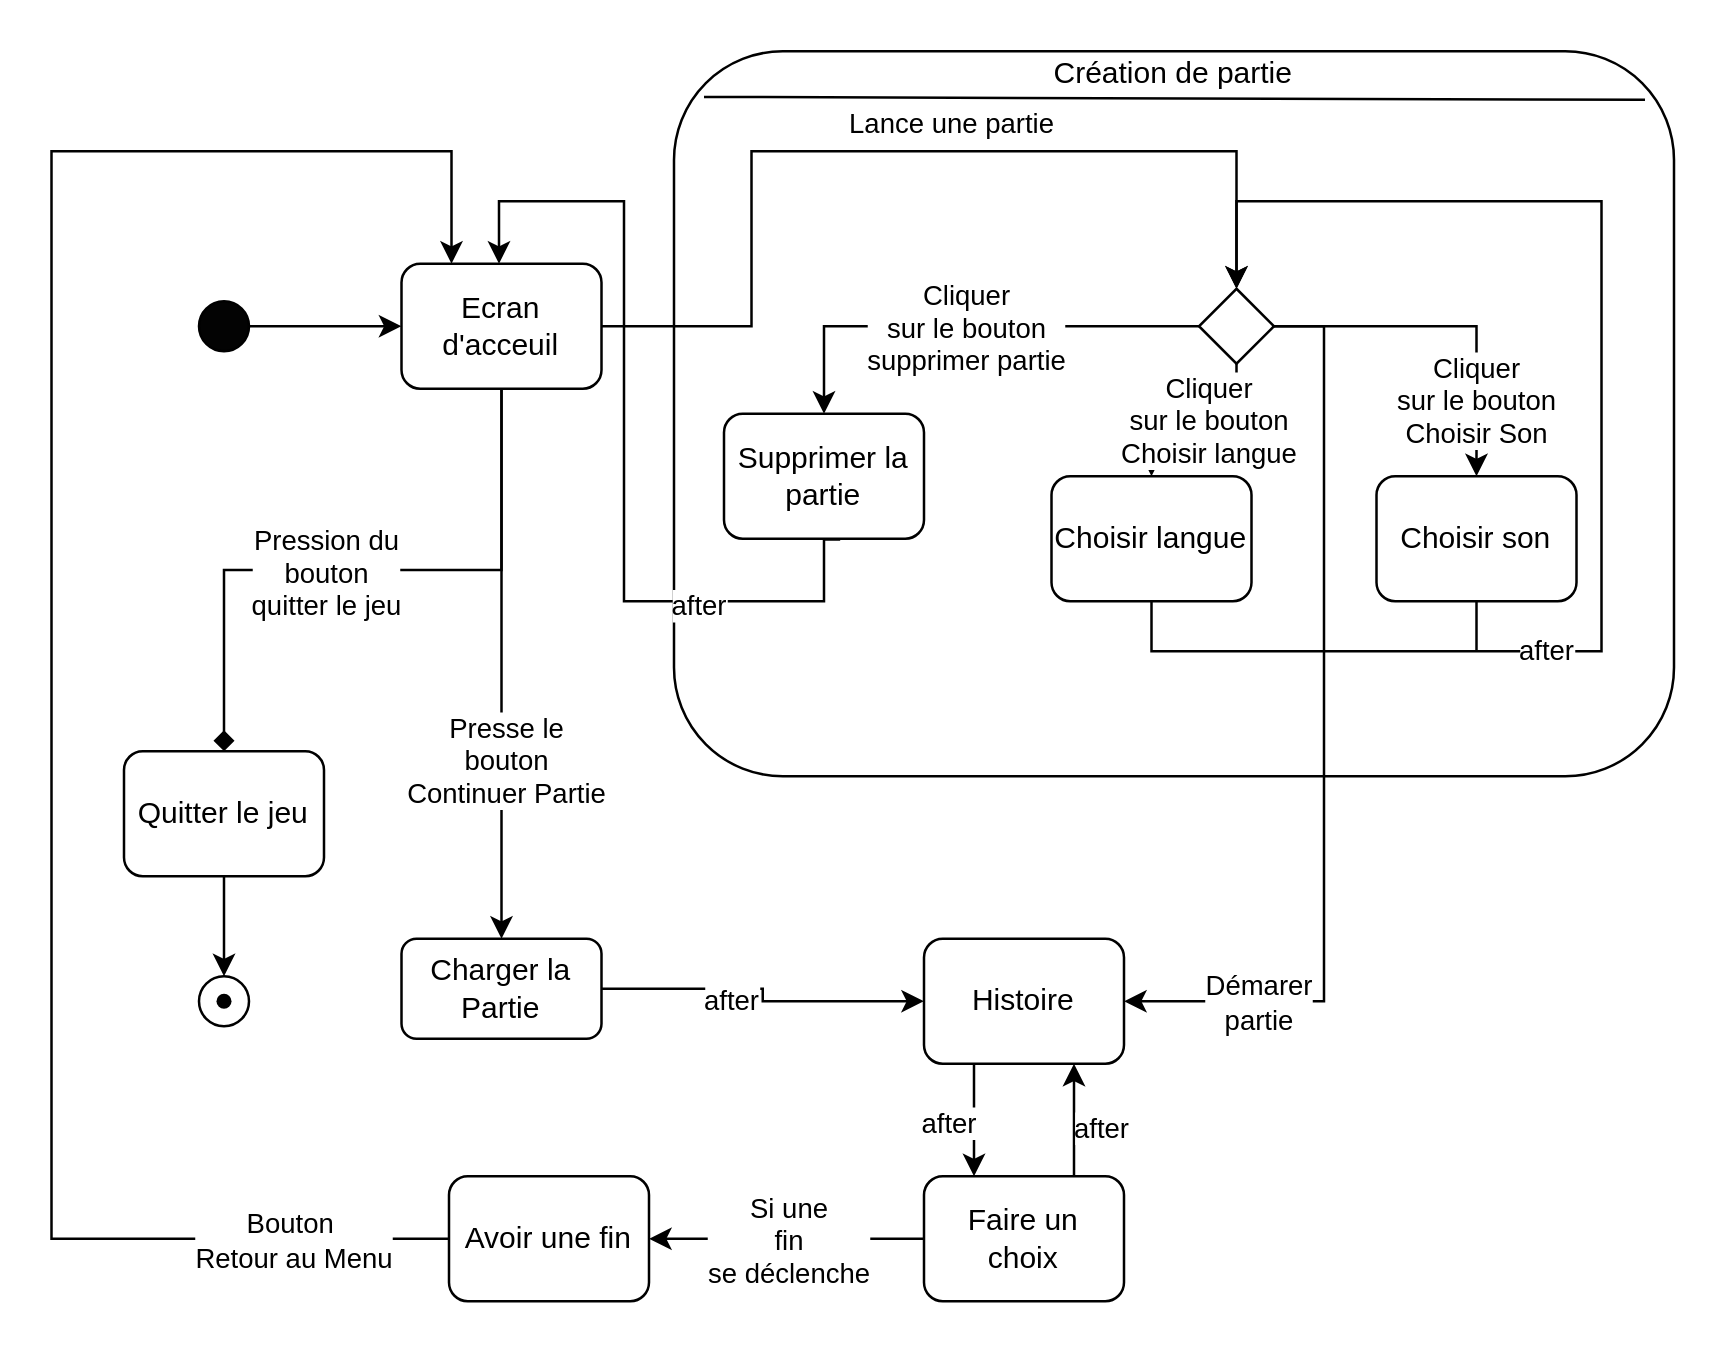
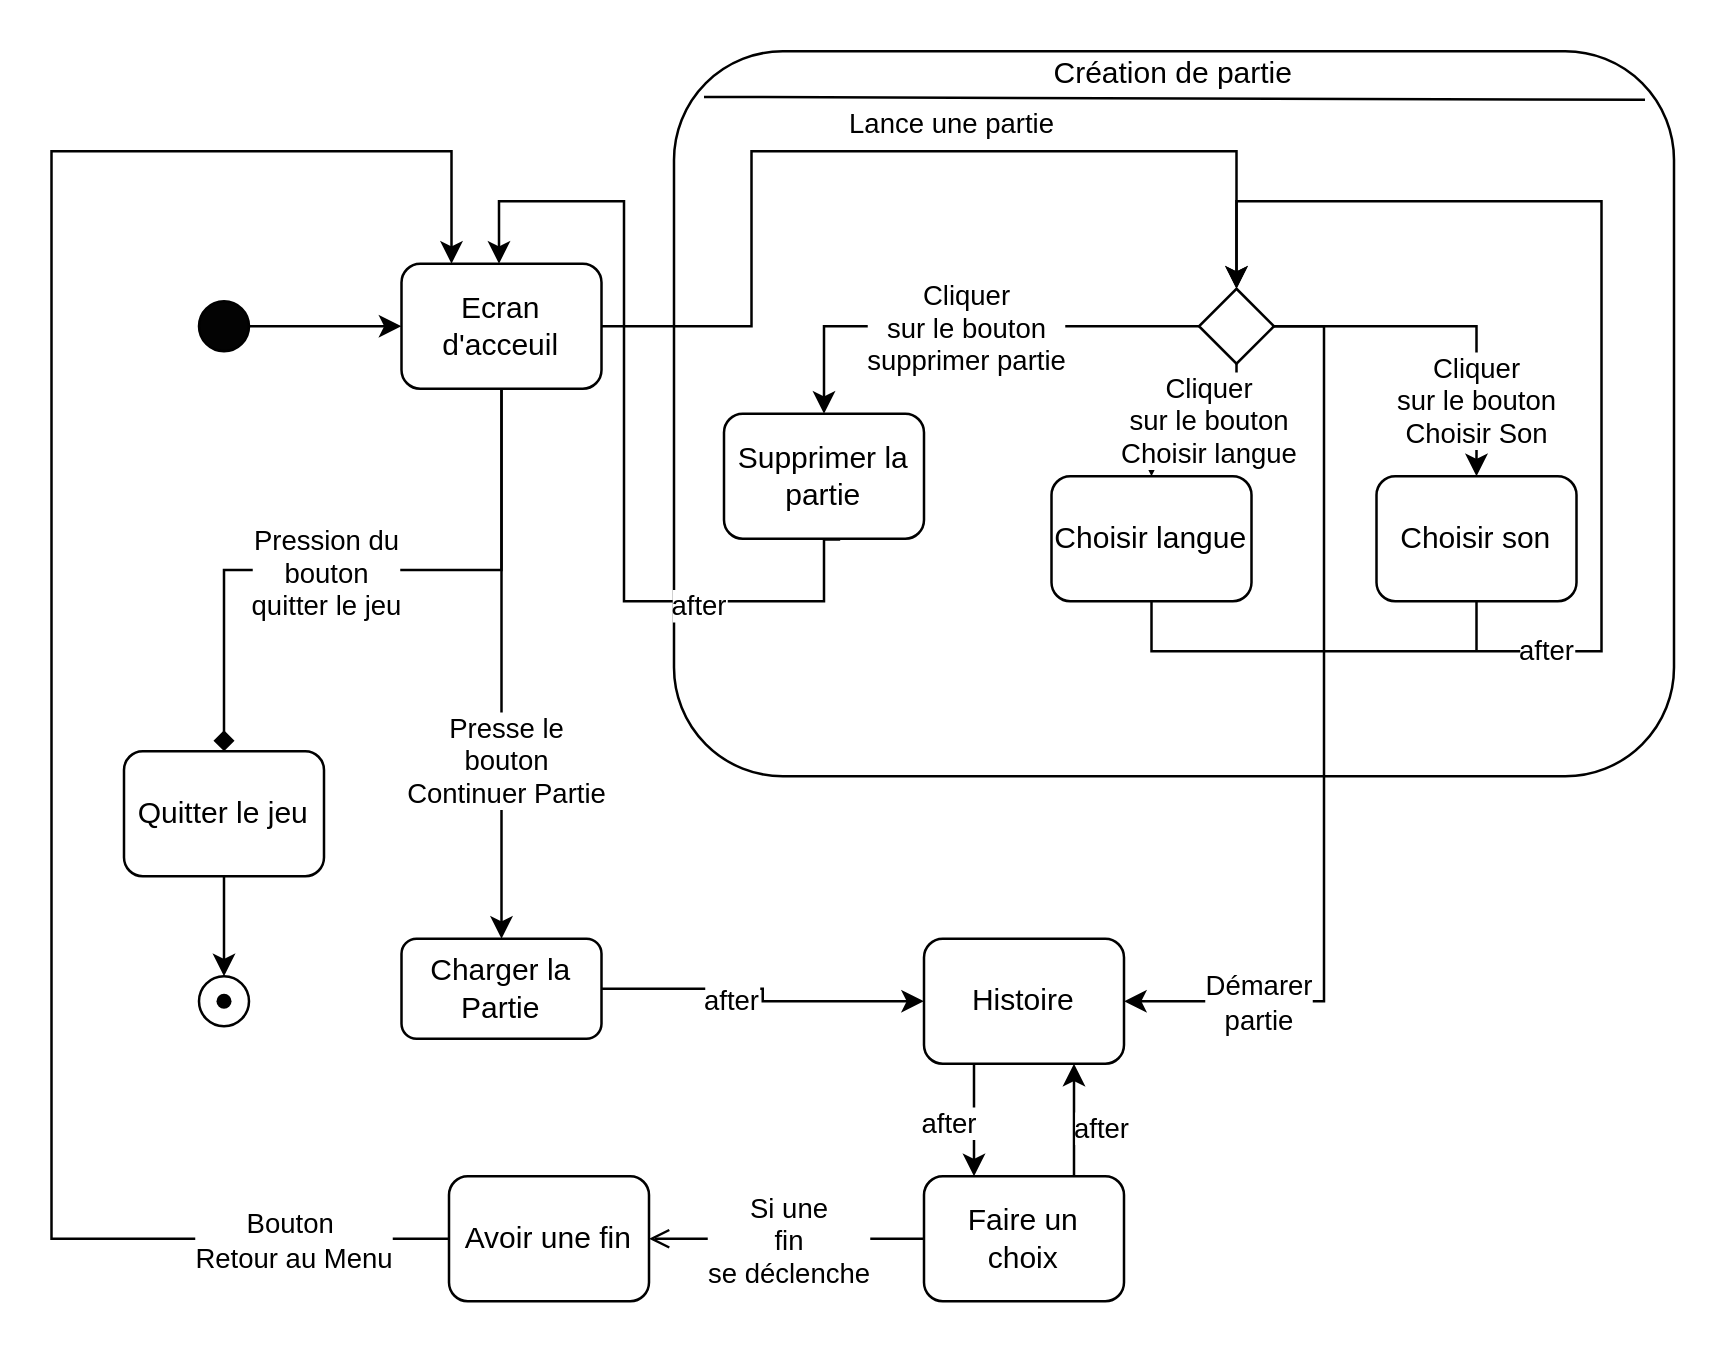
(667, 1239) -> (663, 1239)
